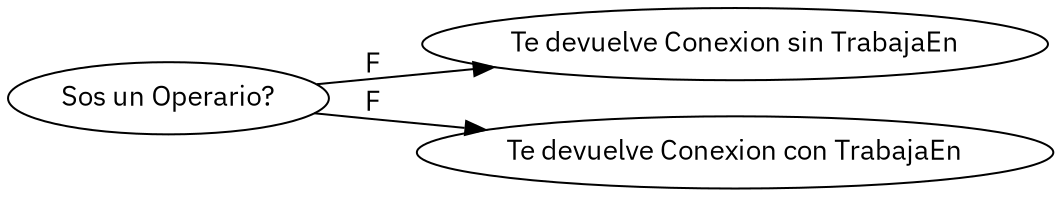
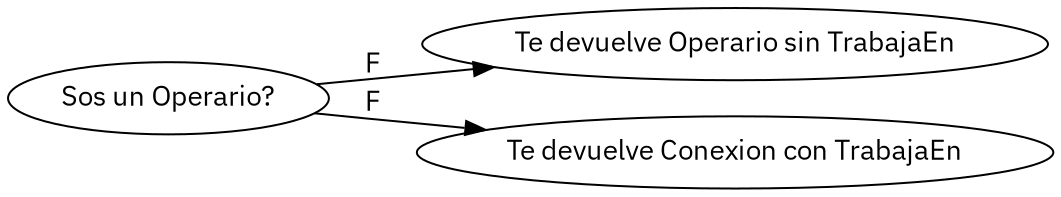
(735, 44) -> (735, 44)
